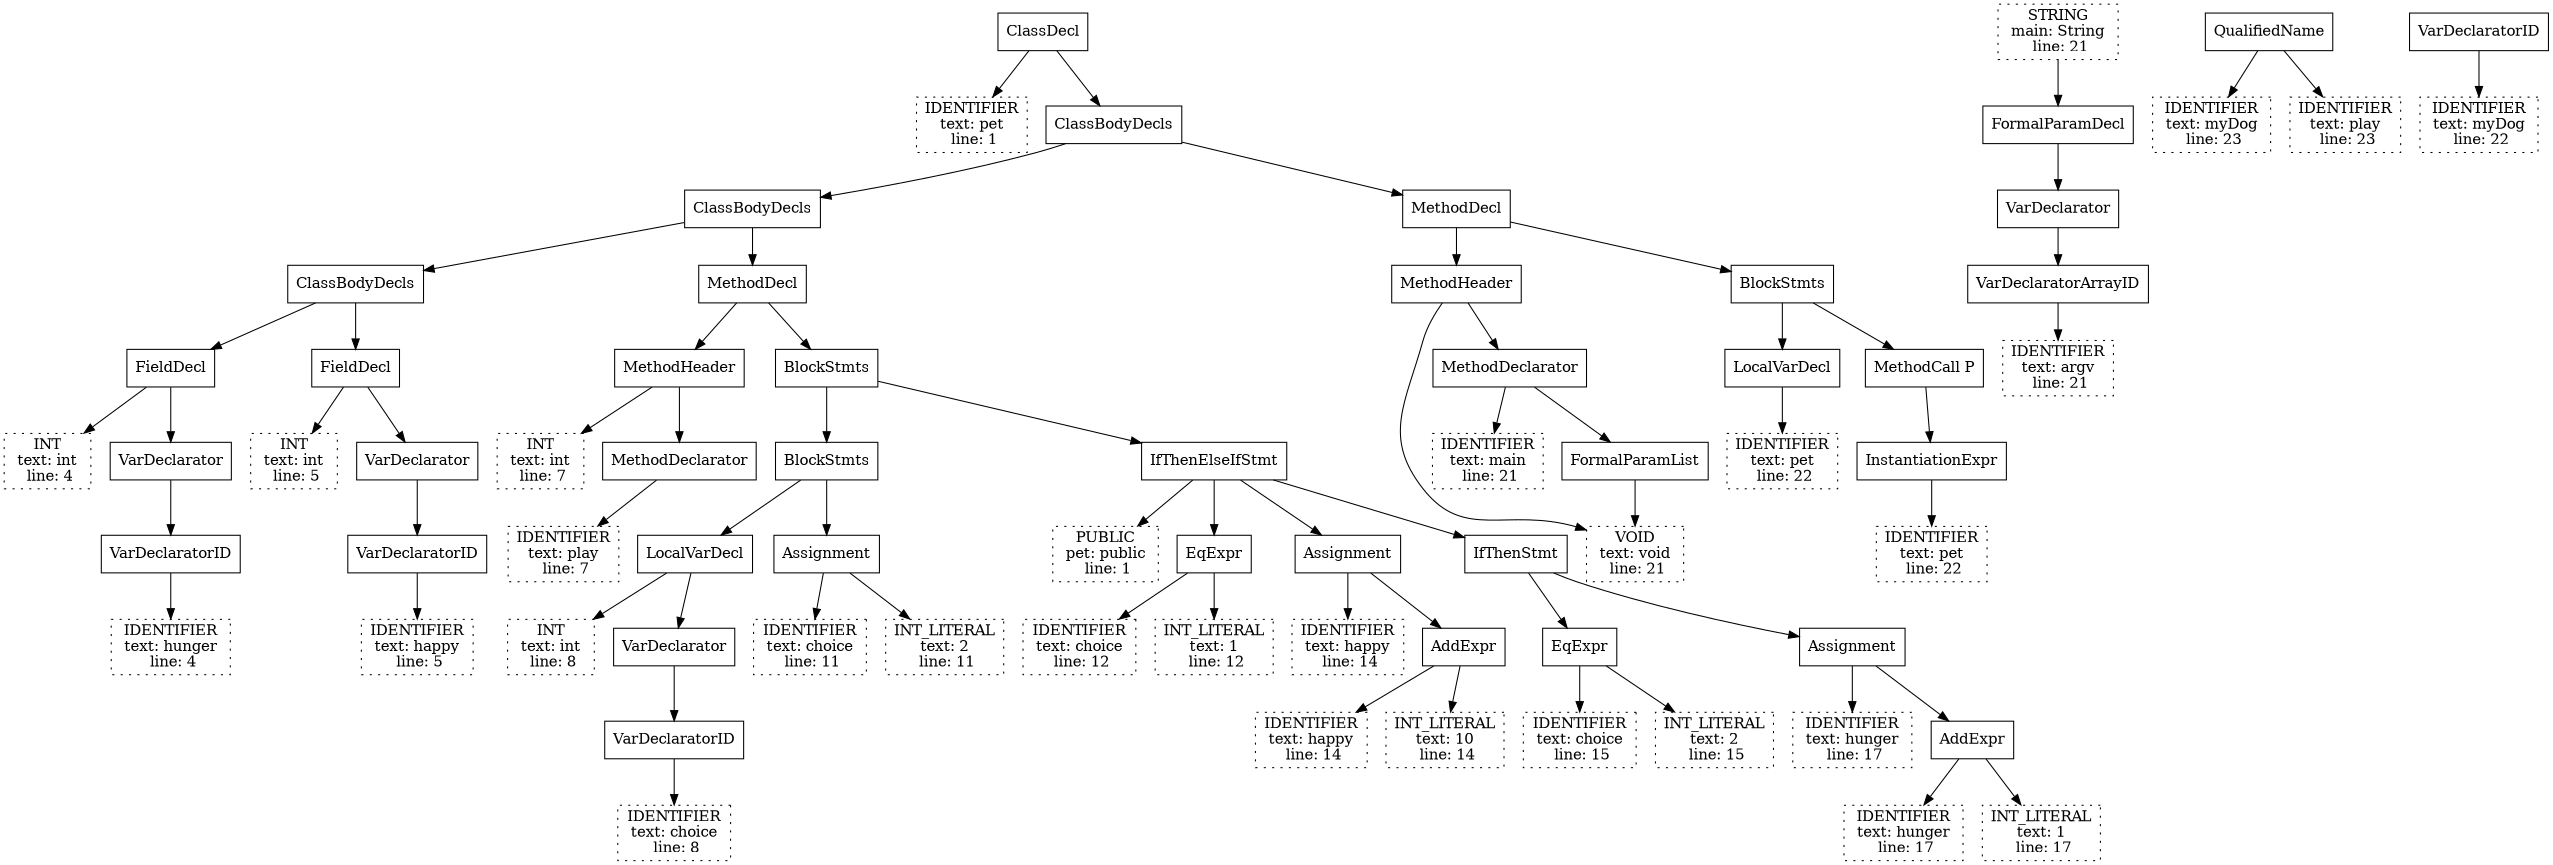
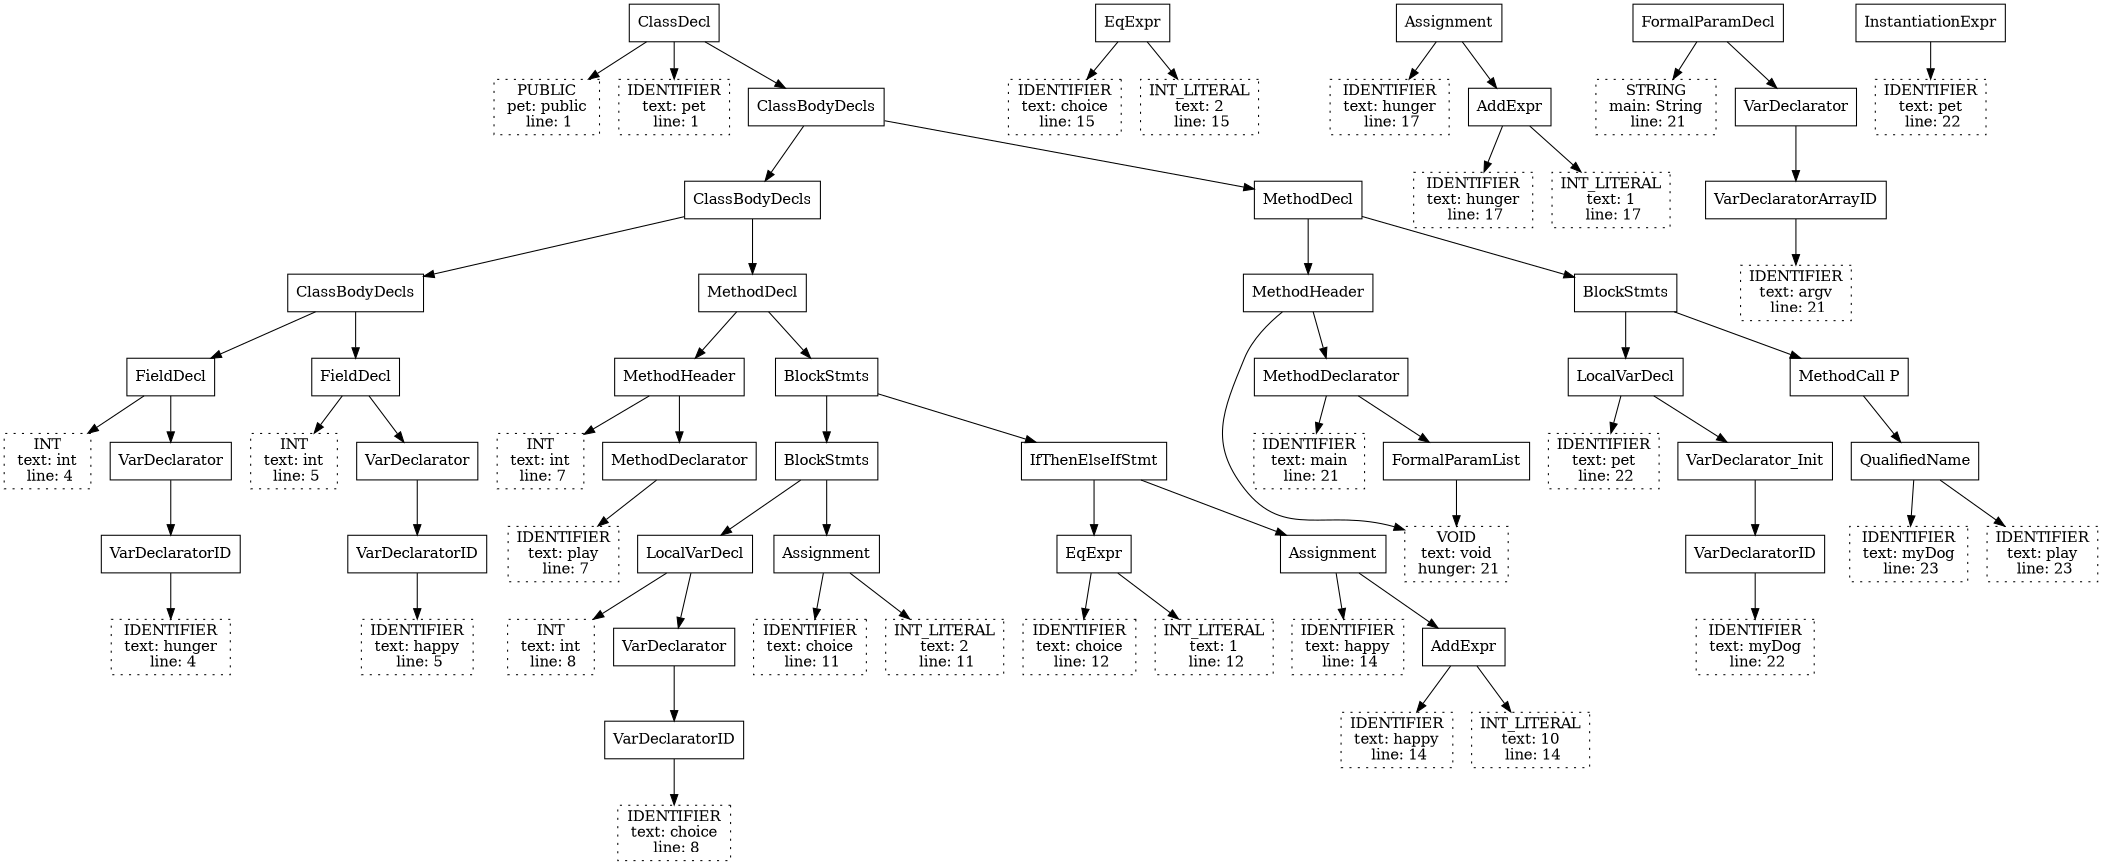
(2058, 77) -> (1688, 56)
(1928, 409) -> (1879, 415)
none -> (1755, 461)
(1169, 500) -> (622, 58)
(1516, 554) -> none
(1635, 569) -> (1456, 569)
